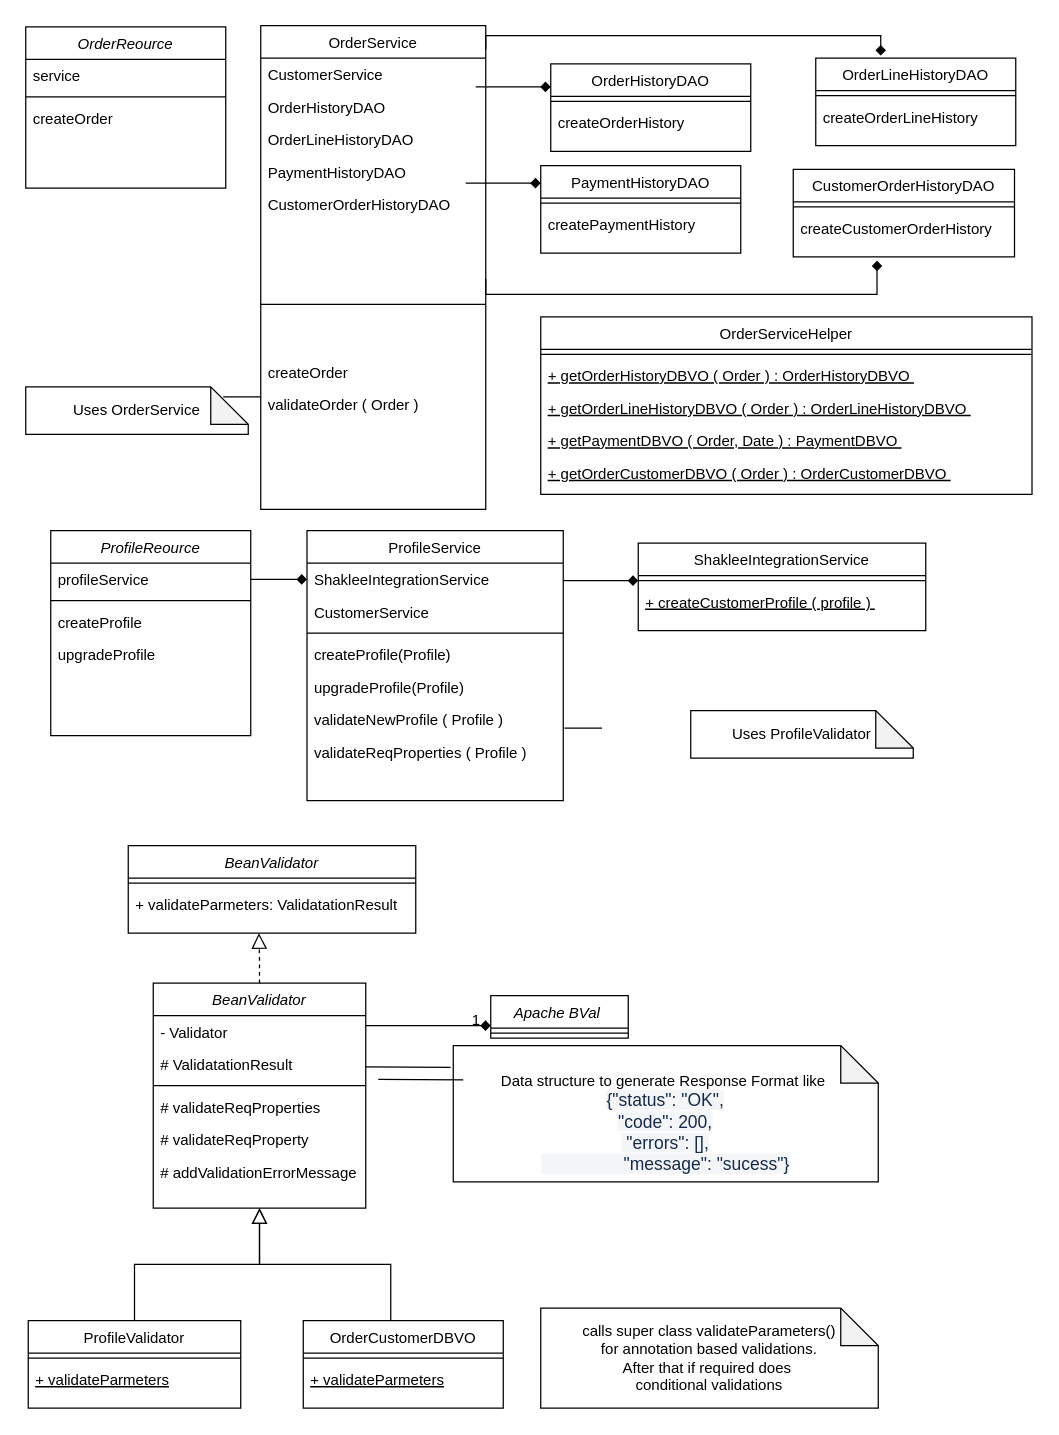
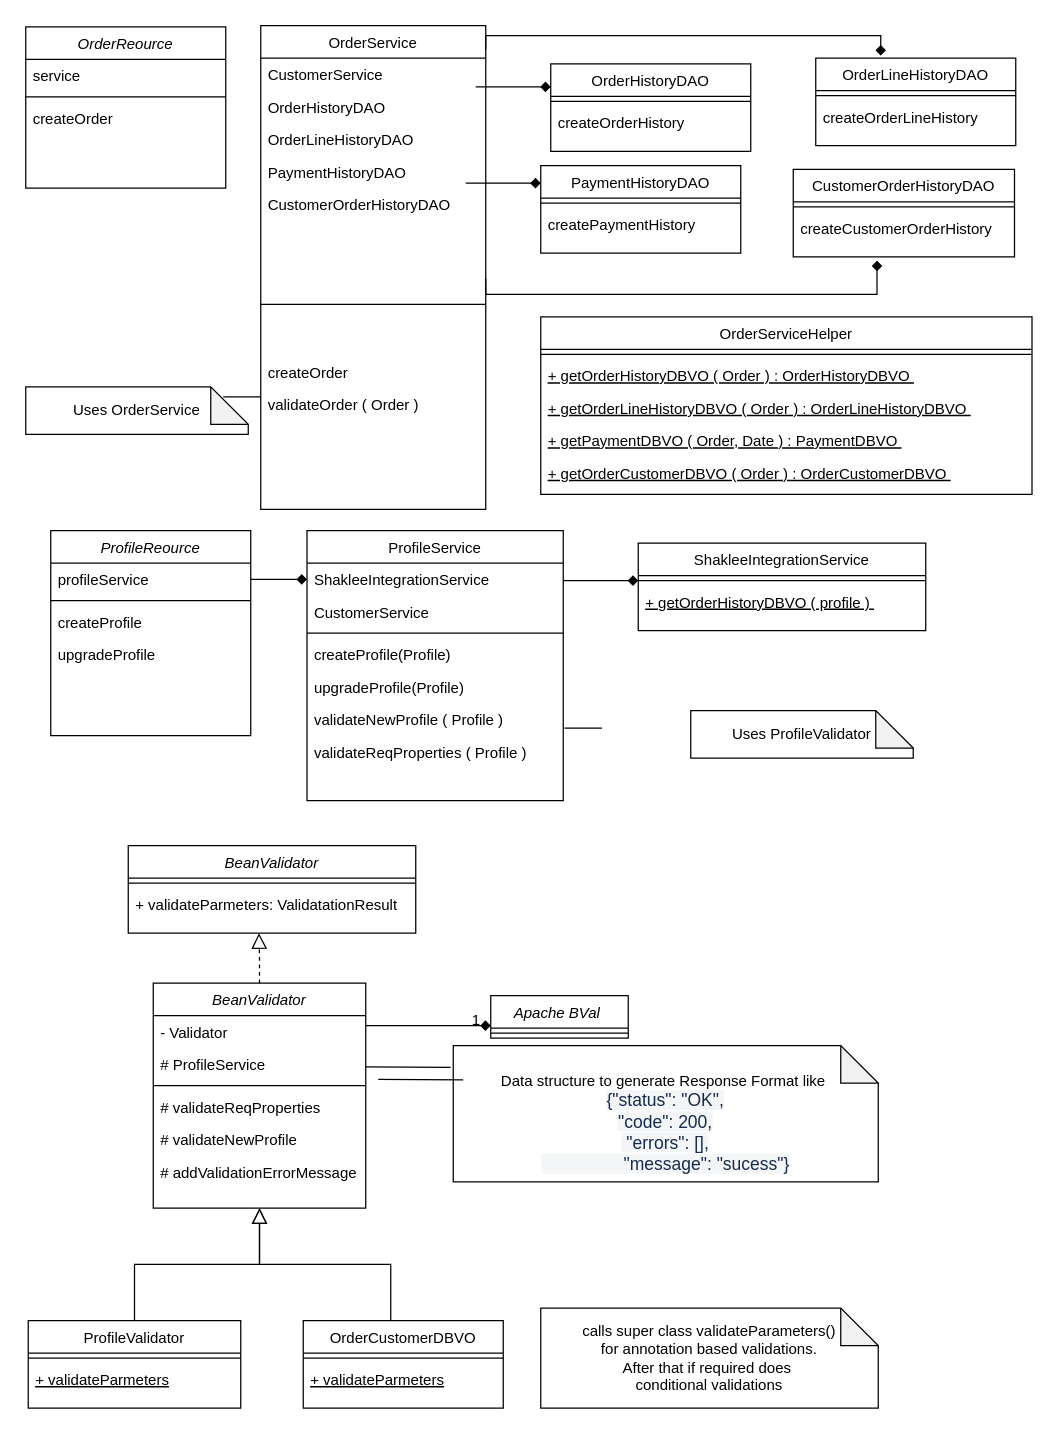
(776, 603) -> (770, 603)
(234, 1065) -> (219, 1065)
(242, 1140) -> (234, 1140)
